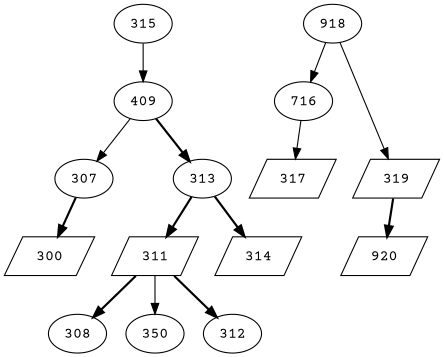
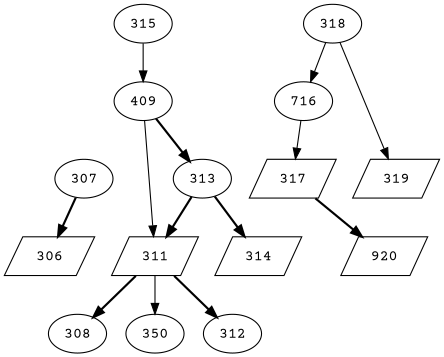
(333, 24) -> (333, 24)
(117, 136) -> (149, 173)
(391, 212) -> (334, 214)
(50, 256) -> (50, 256)
